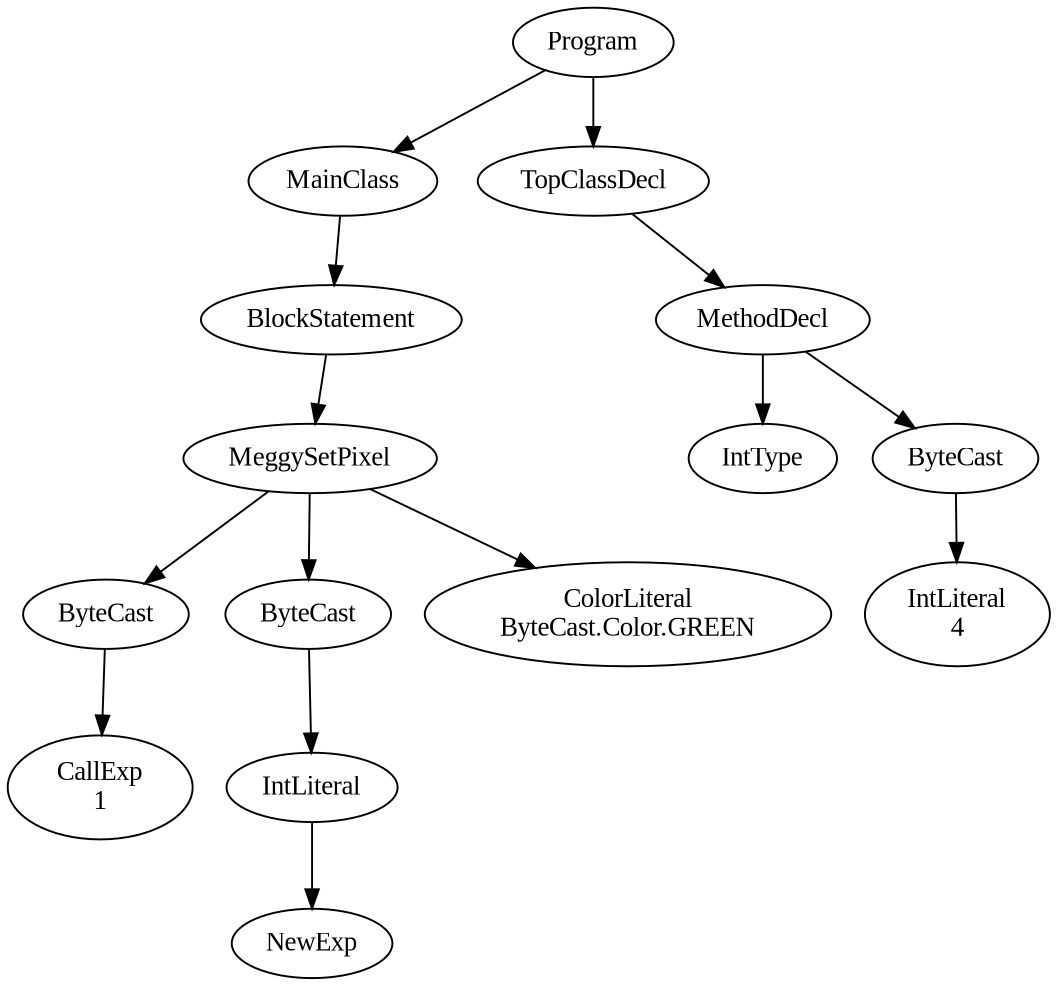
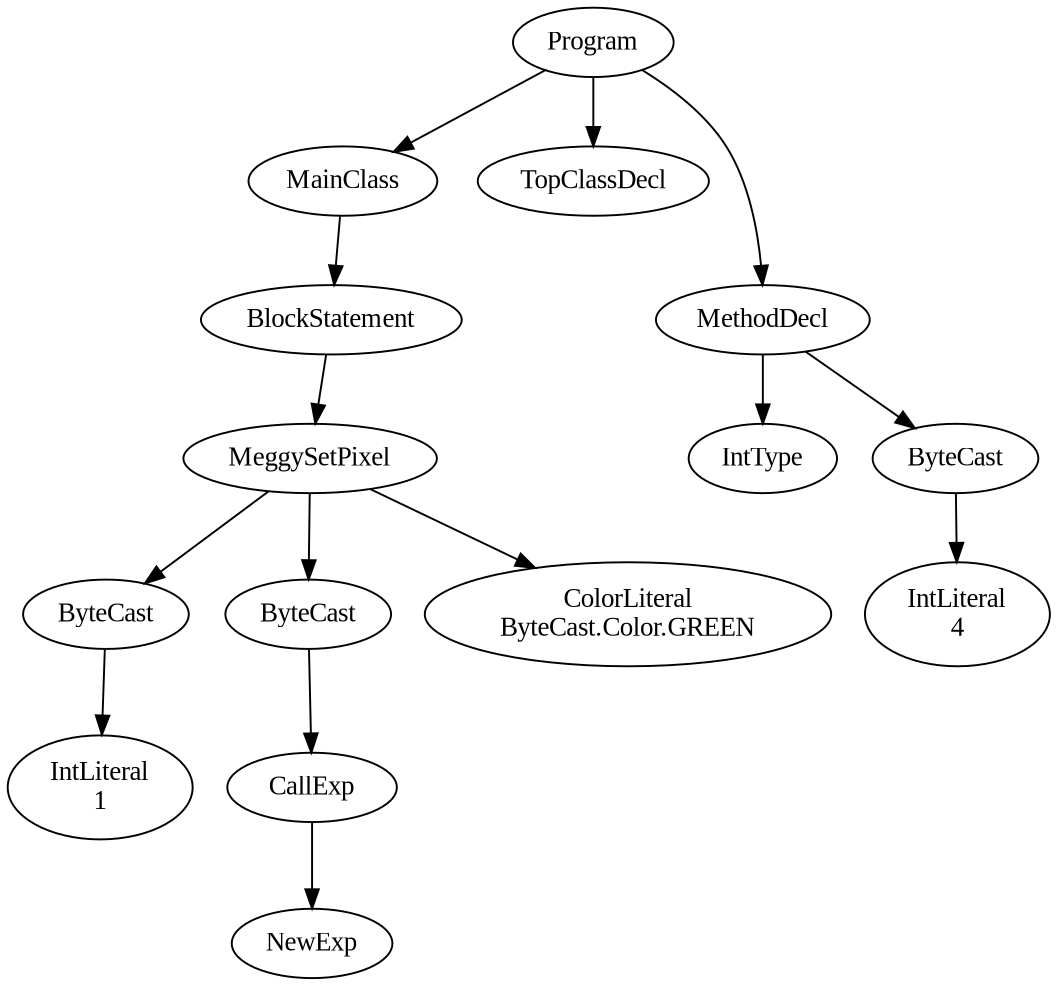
(671, 245) -> (729, 151)
(100, 787) -> (100, 787)
(312, 787) -> (312, 787)
